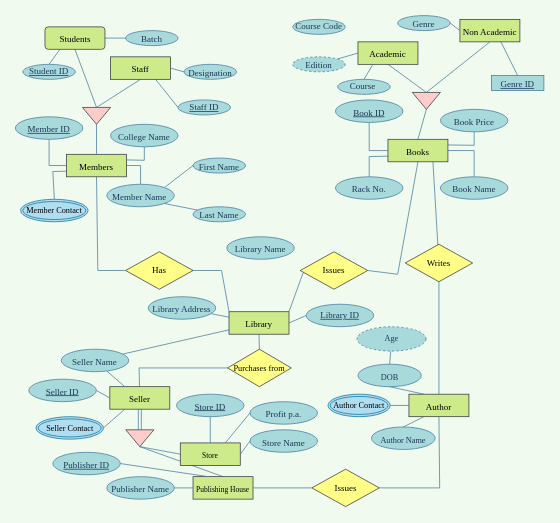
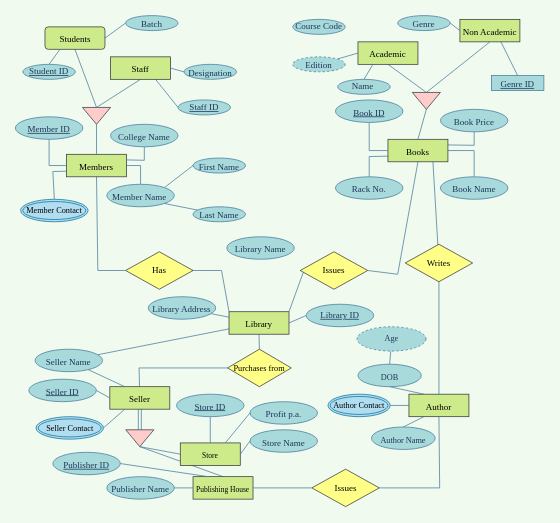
(152, 38) -> (152, 23)
(364, 87) -> (364, 87)
(95, 360) -> (69, 360)
